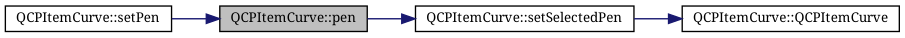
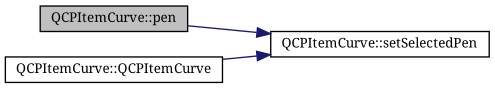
(88, 19) -> none
(651, 19) -> (240, 58)
